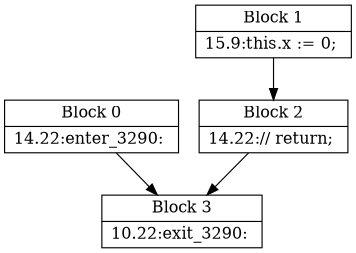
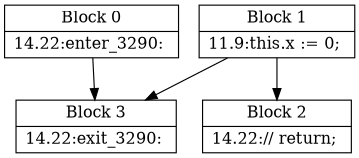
(274, 44) -> (277, 44)
(232, 170) -> (192, 76)
(182, 234) -> (96, 139)
